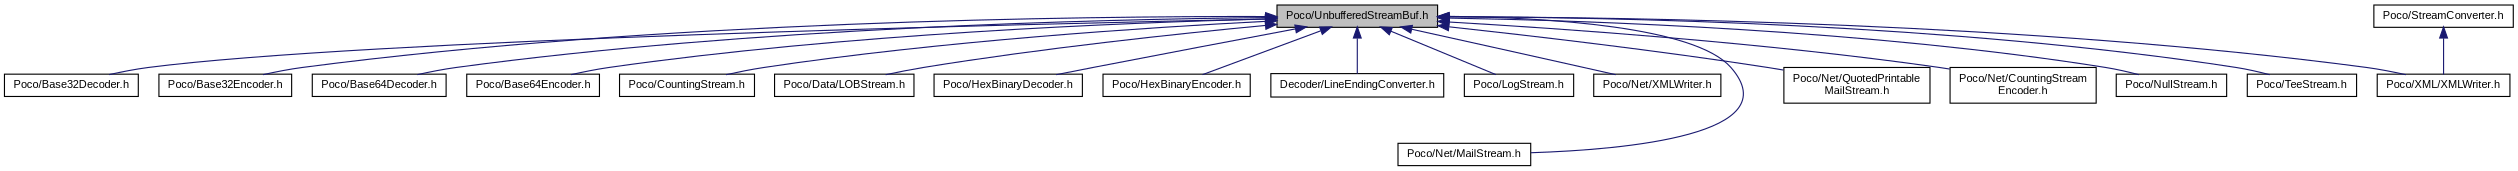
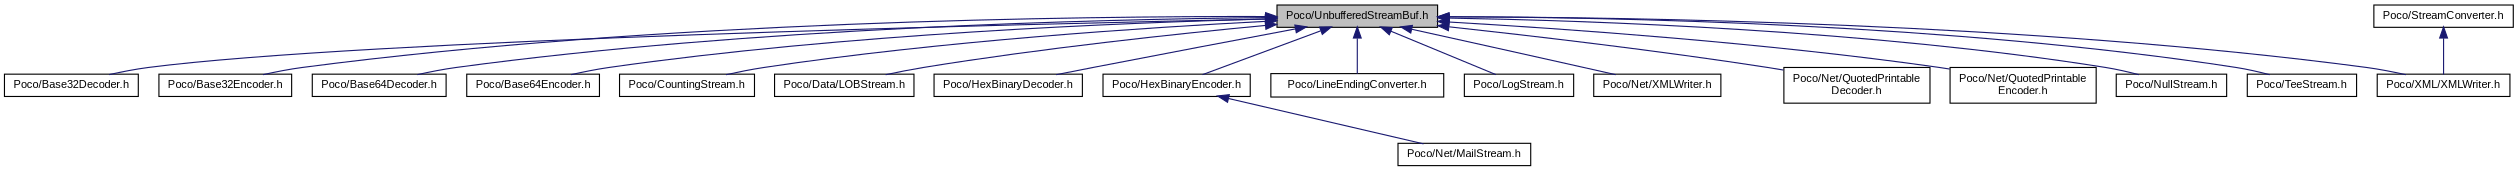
(1707, 51) -> (1326, 121)
(1357, 85) -> (1357, 85)
(1857, 85) -> (1857, 85)
(2023, 85) -> (2023, 85)
